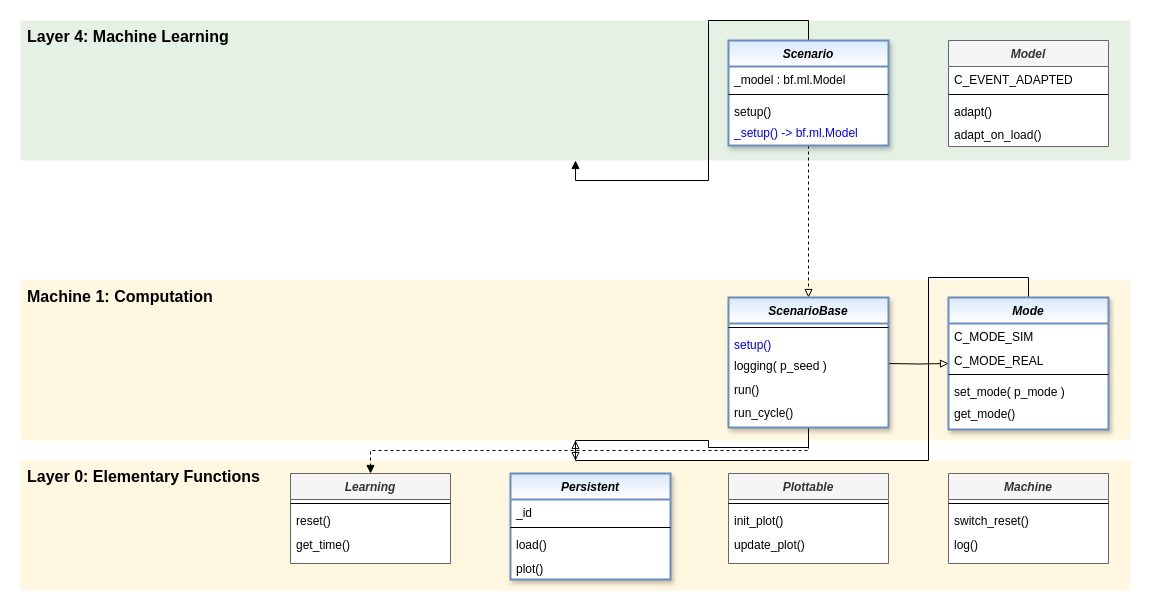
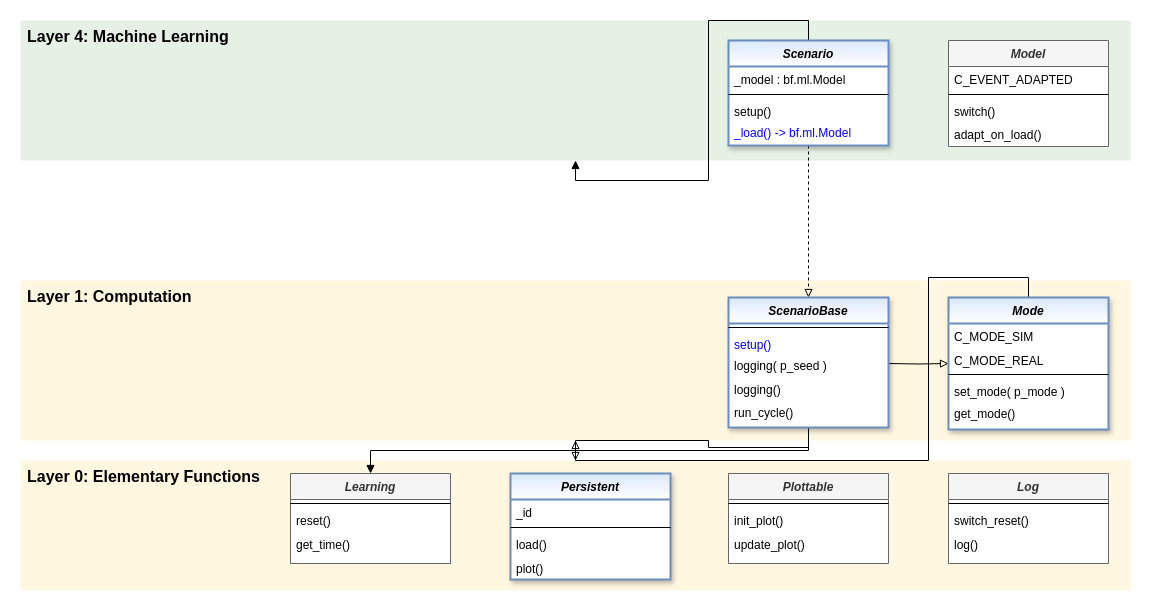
(978, 112) -> (979, 112)
(802, 133) -> (797, 133)
(116, 297) -> (109, 297)
(751, 390) -> (761, 390)
(584, 451) -> (584, 451)
(1028, 487) -> (1028, 487)
